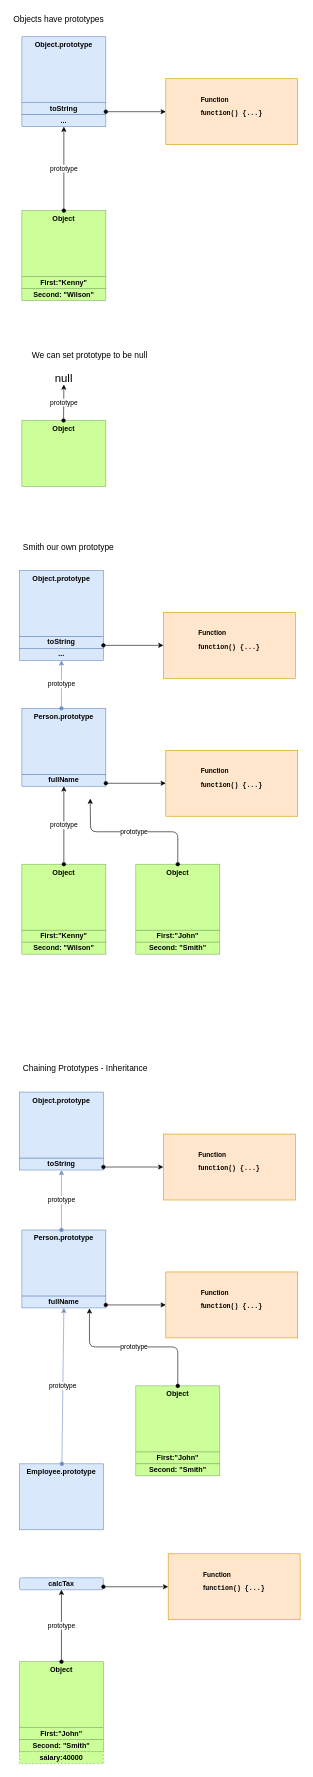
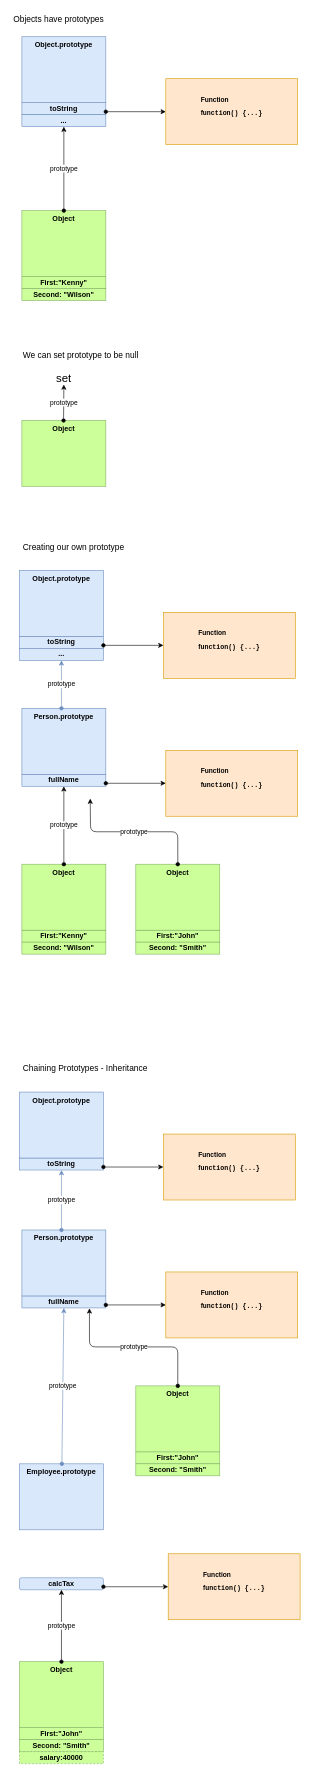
(118, 354) -> (109, 354)
(64, 378) -> (64, 378)
(91, 546) -> (100, 546)
